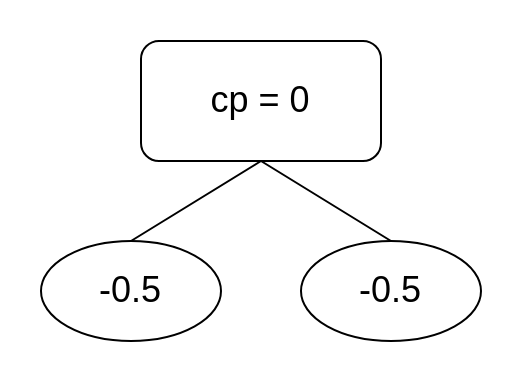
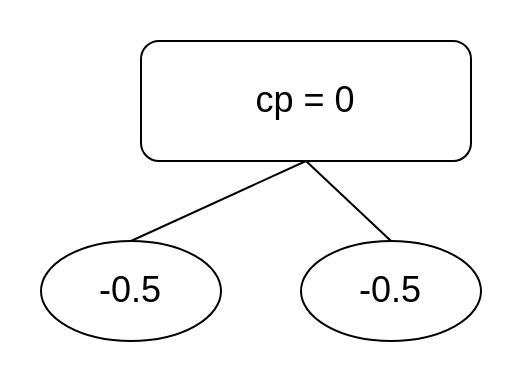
(261, 101) -> (306, 101)
